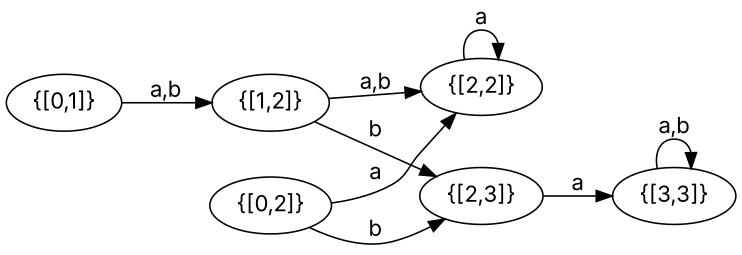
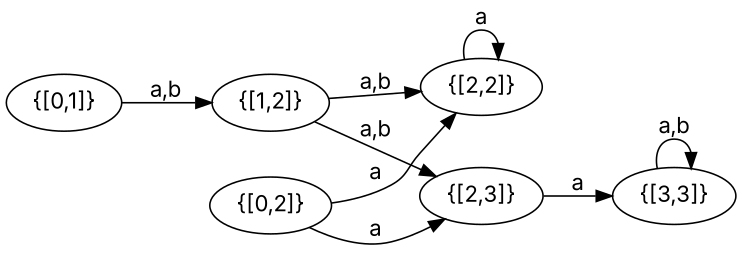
(376, 130) -> (376, 130)
(376, 230) -> (376, 230)
